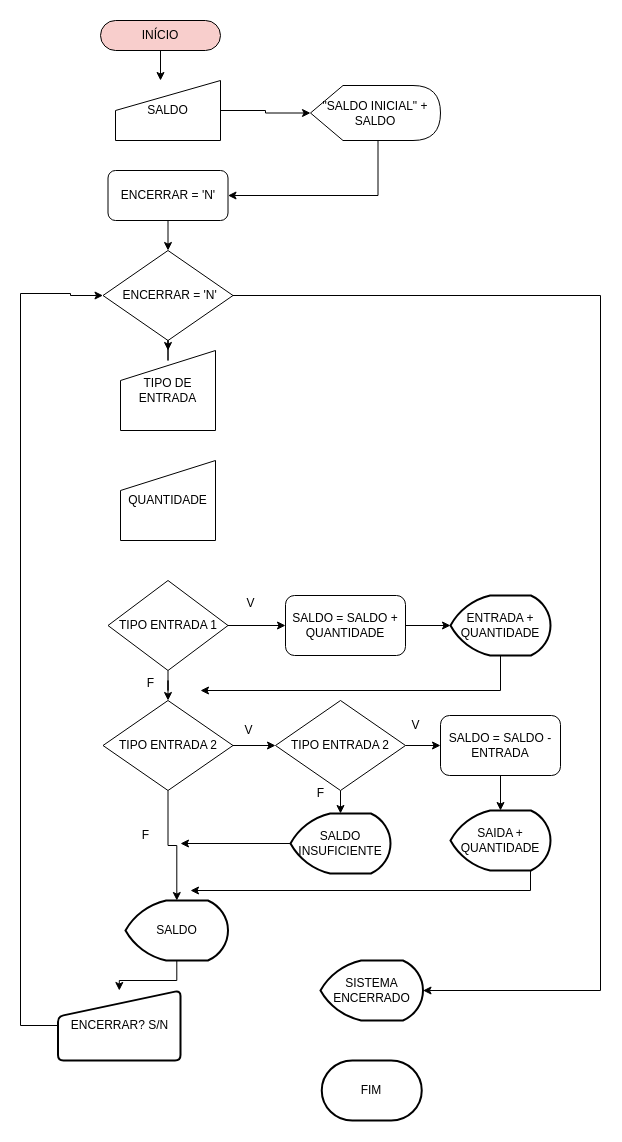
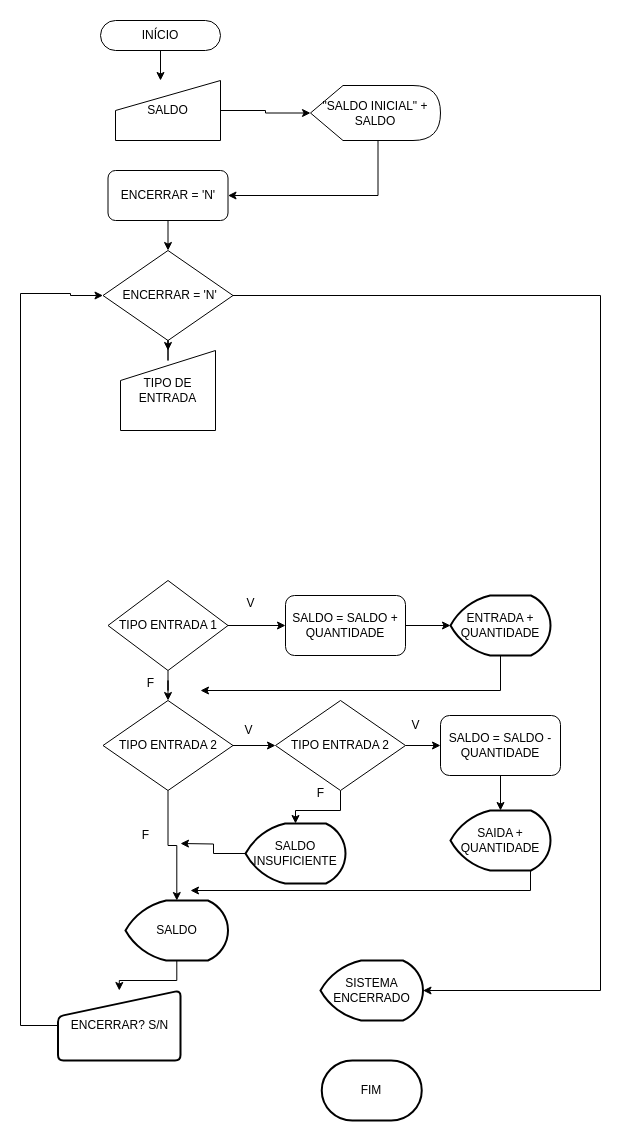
(161, 36) -> (161, 36)
(168, 501) -> none
(501, 746) -> (501, 746)
(341, 844) -> (296, 854)
